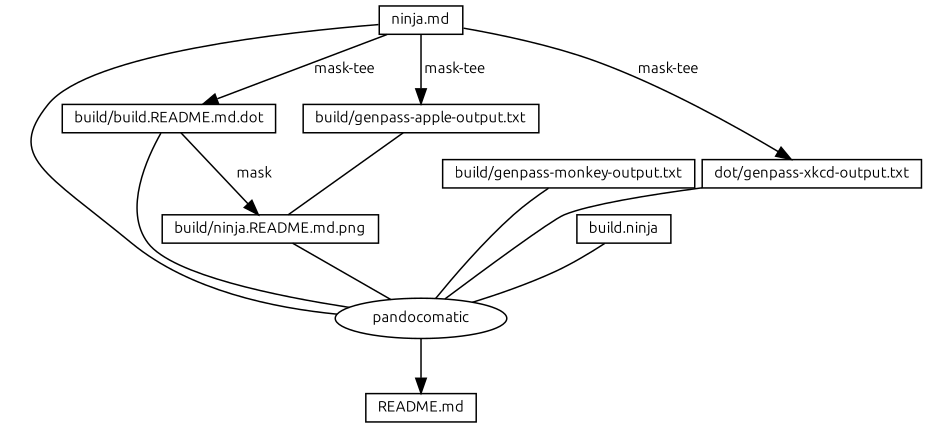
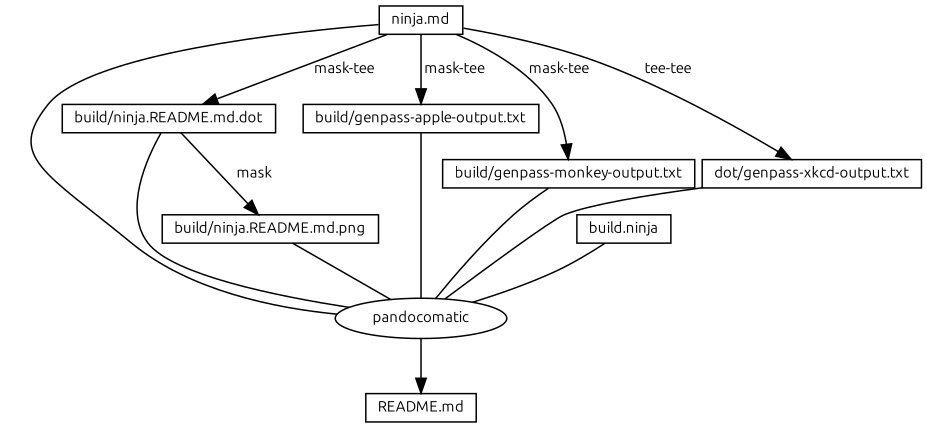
(666, 69) -> (666, 69)
none -> (526, 76)
(169, 119) -> (169, 119)
(346, 174) -> (421, 216)
